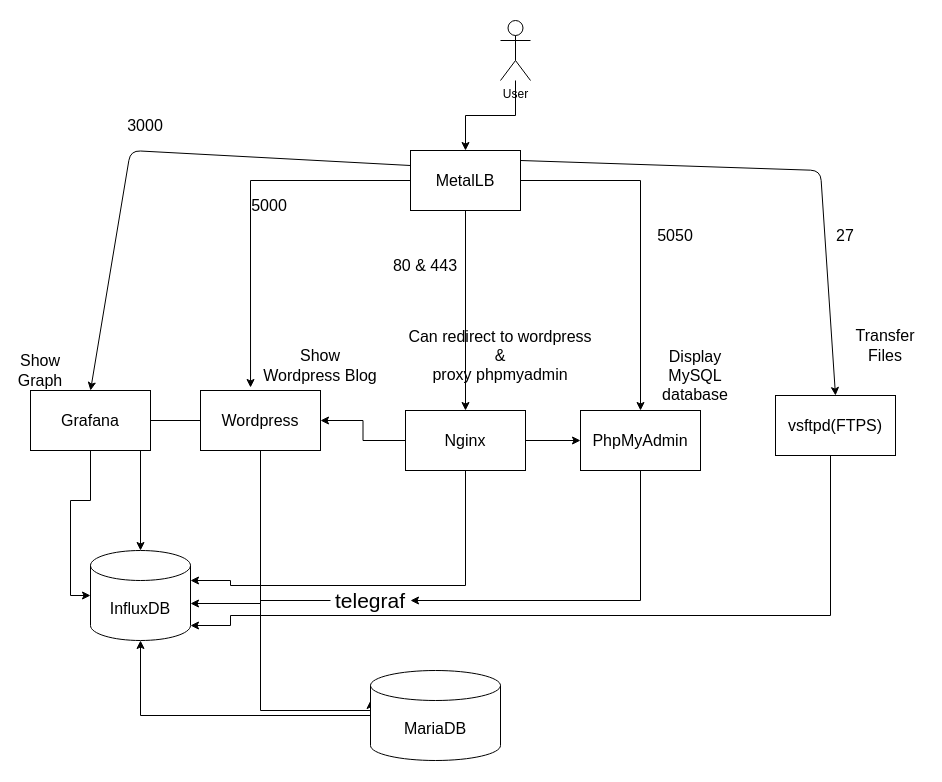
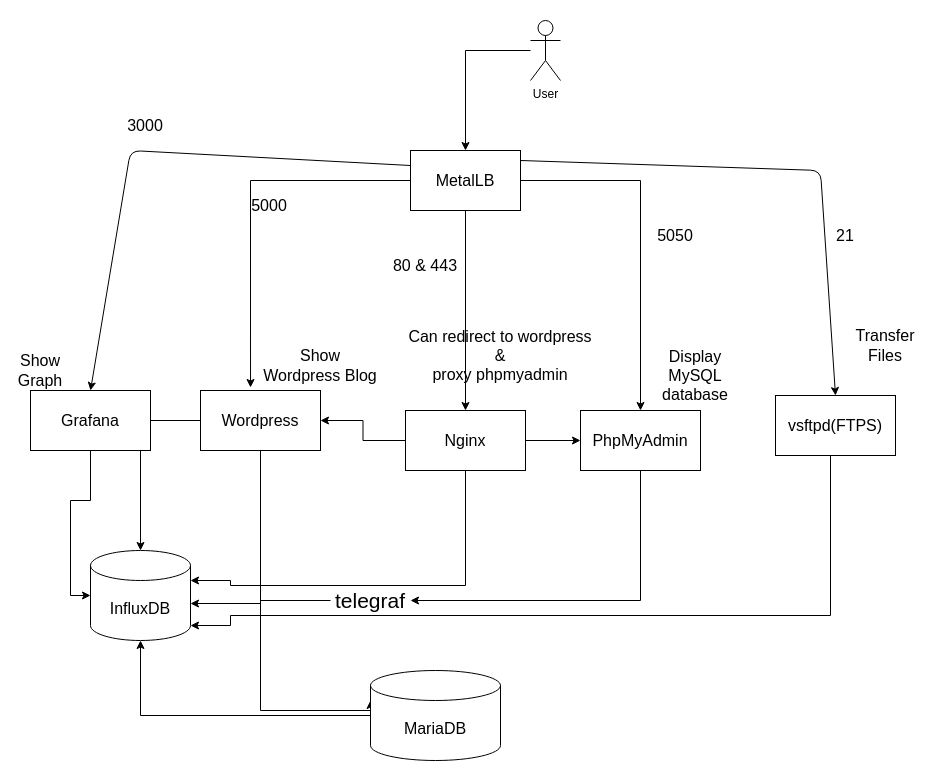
(516, 51) -> (546, 51)
(846, 236) -> (846, 236)
